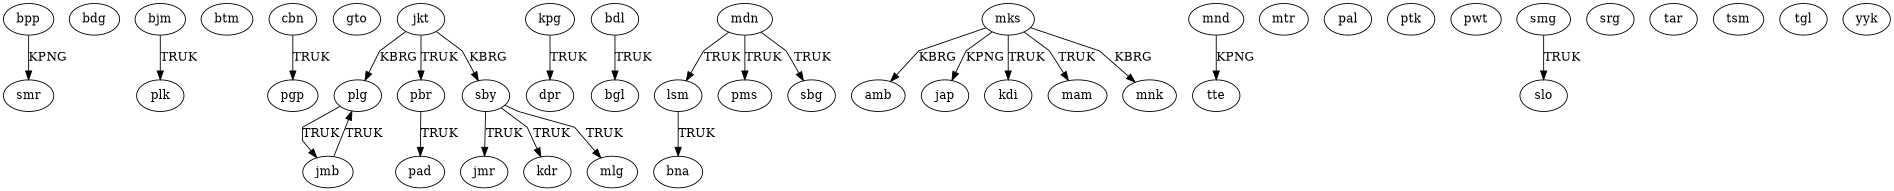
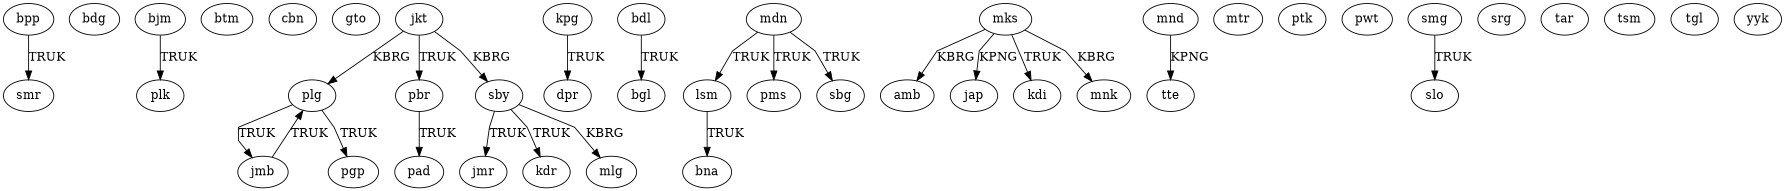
(1348, 19) -> none
(293, 53) -> (334, 128)
(48, 57) -> (47, 57)
(1078, 96) -> none
(605, 134) -> (605, 134)
